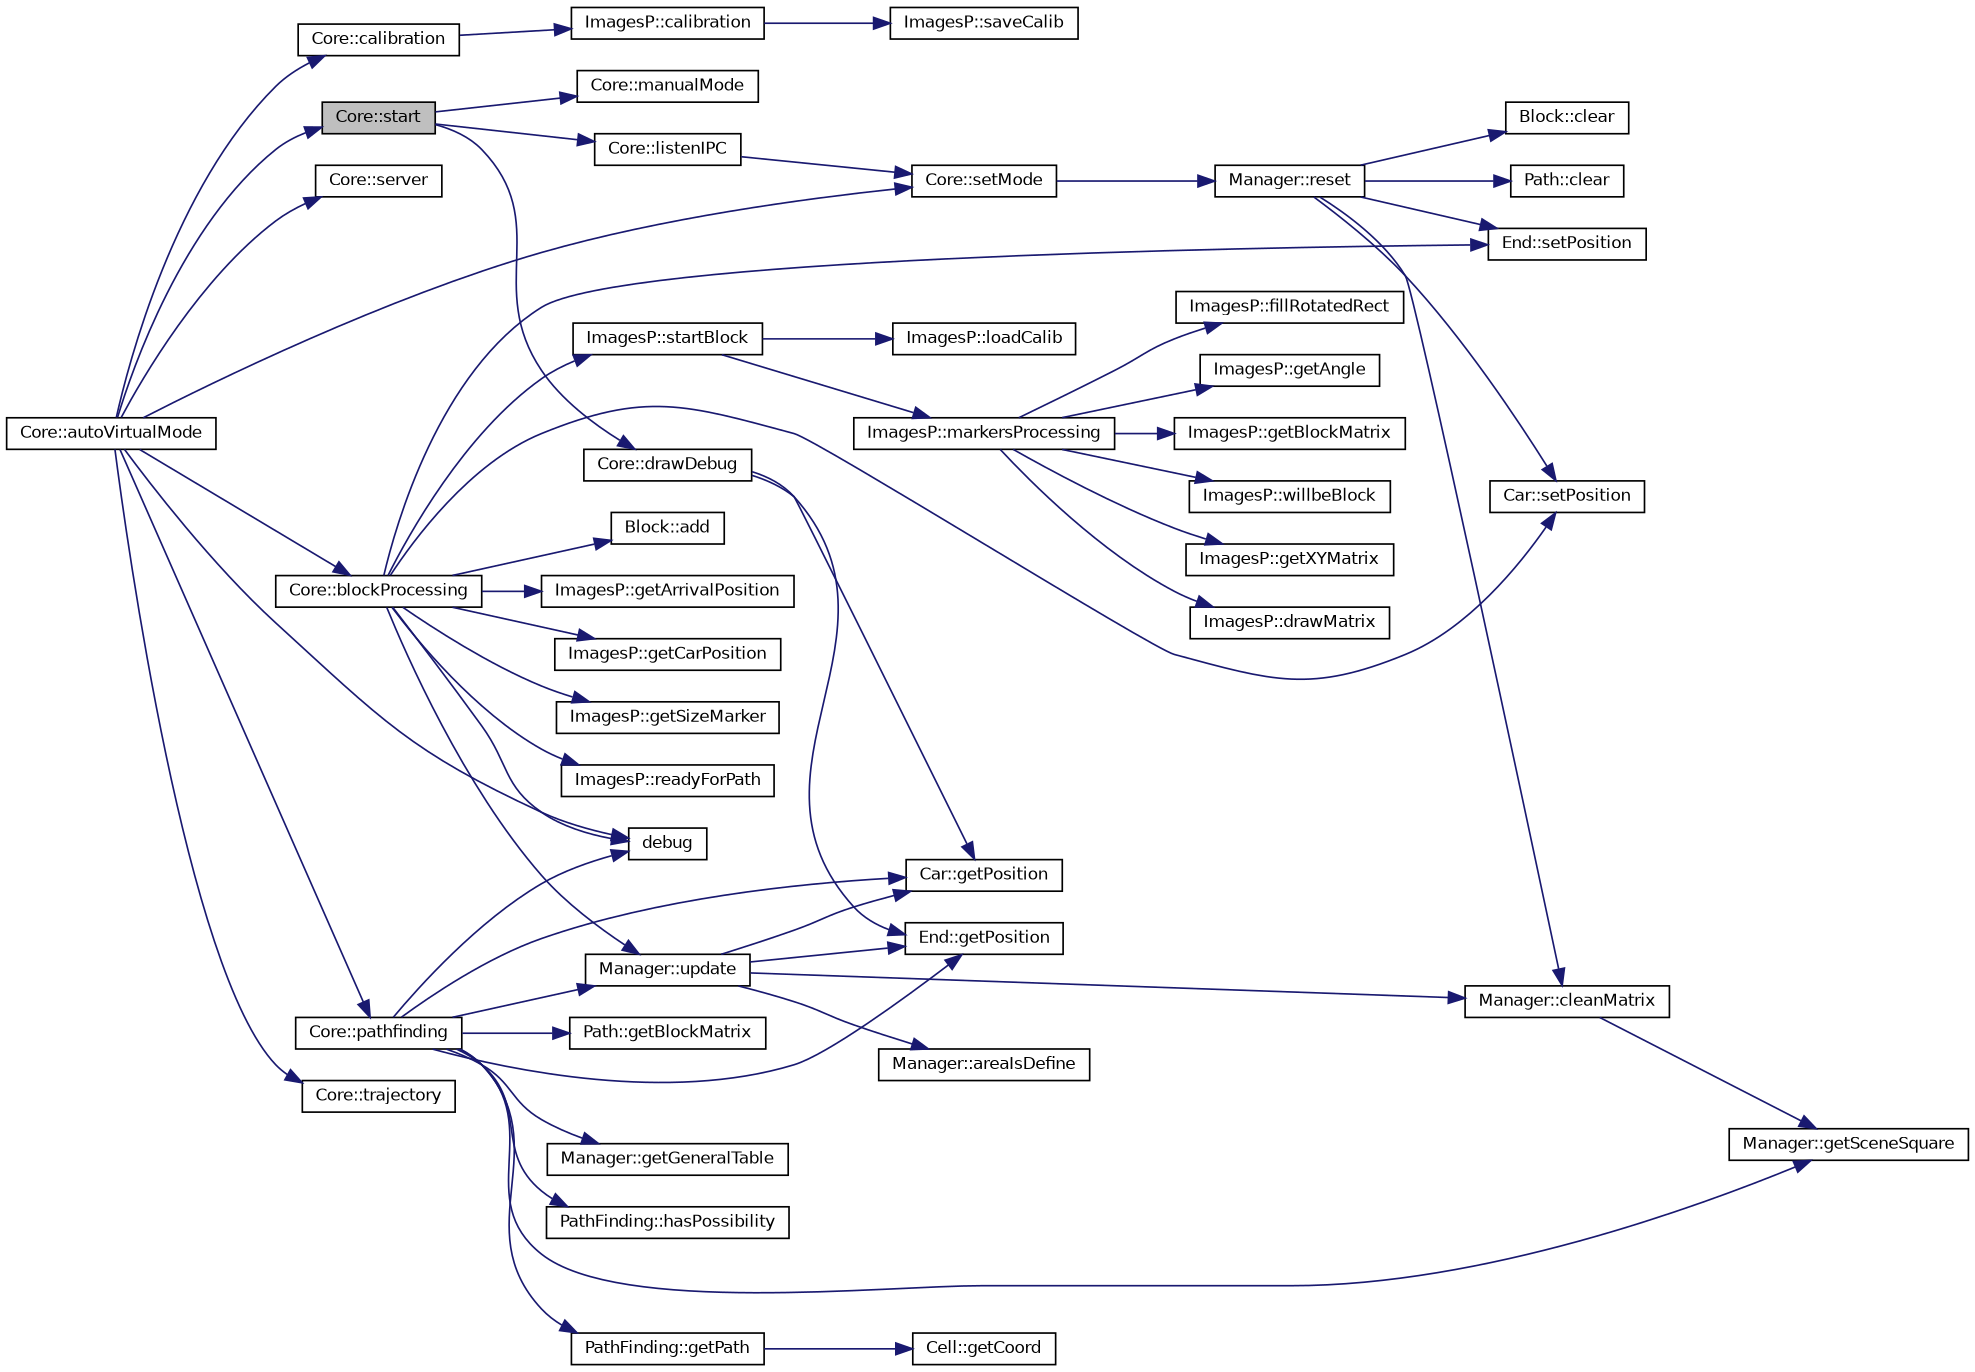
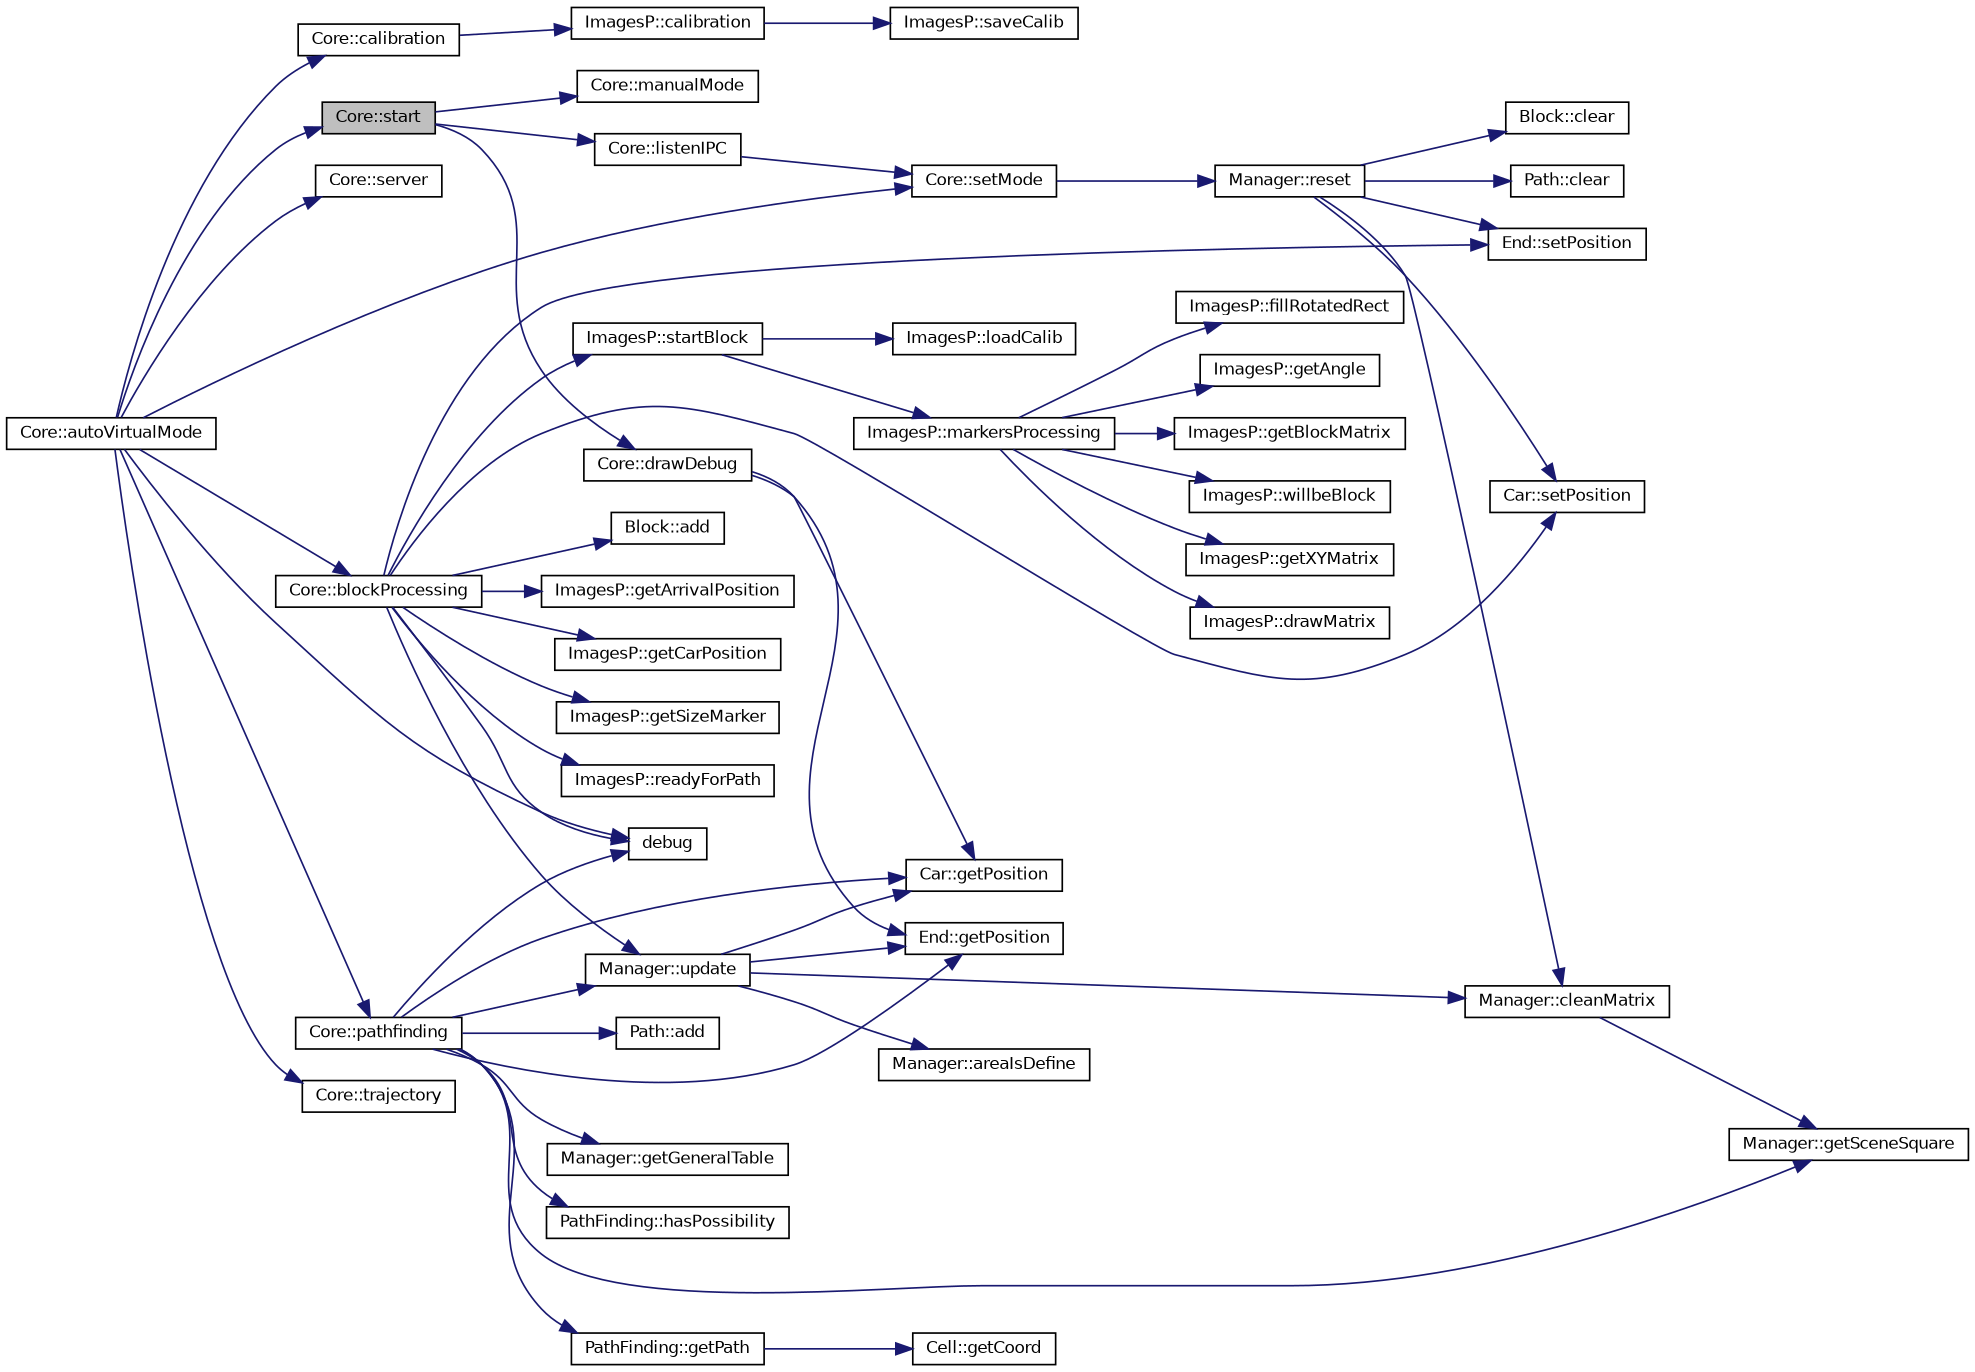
(668, 1033) -> (668, 1033)
